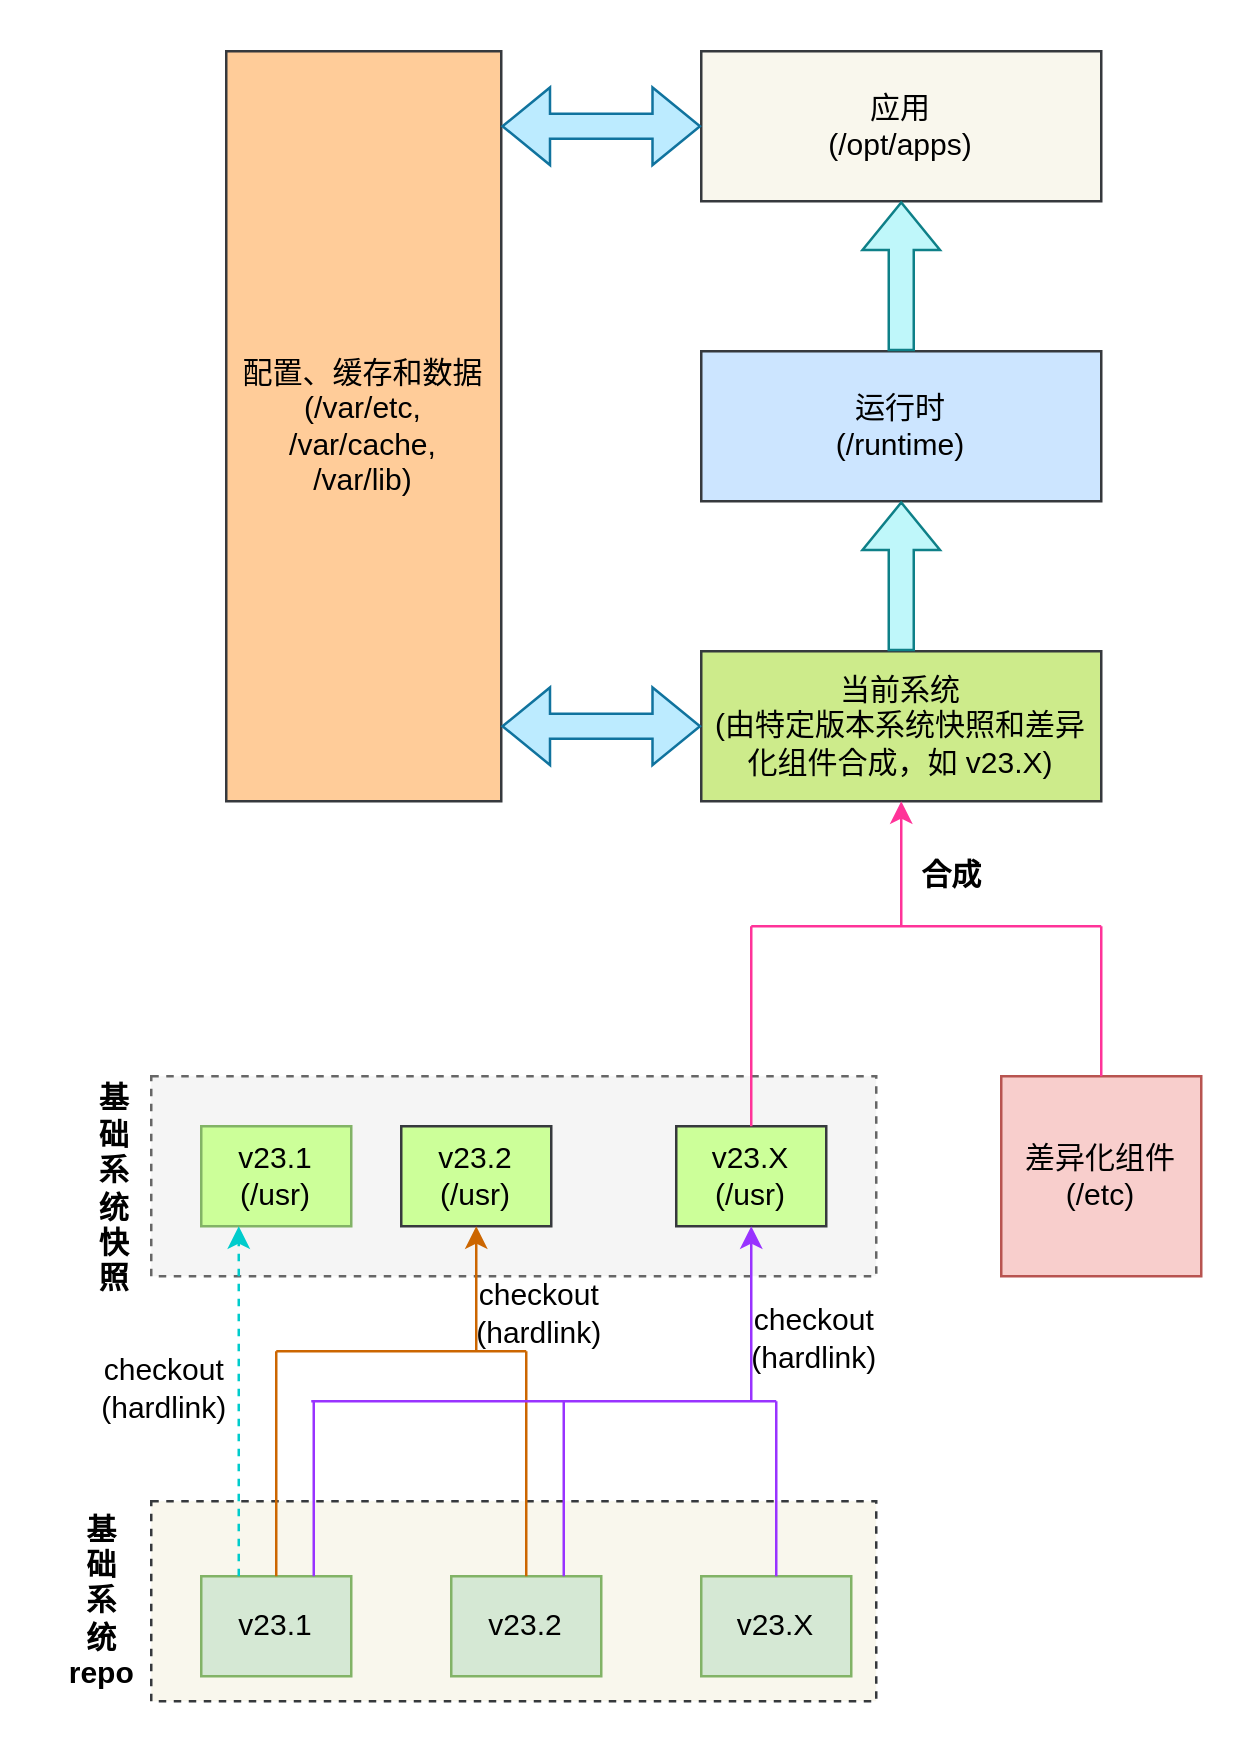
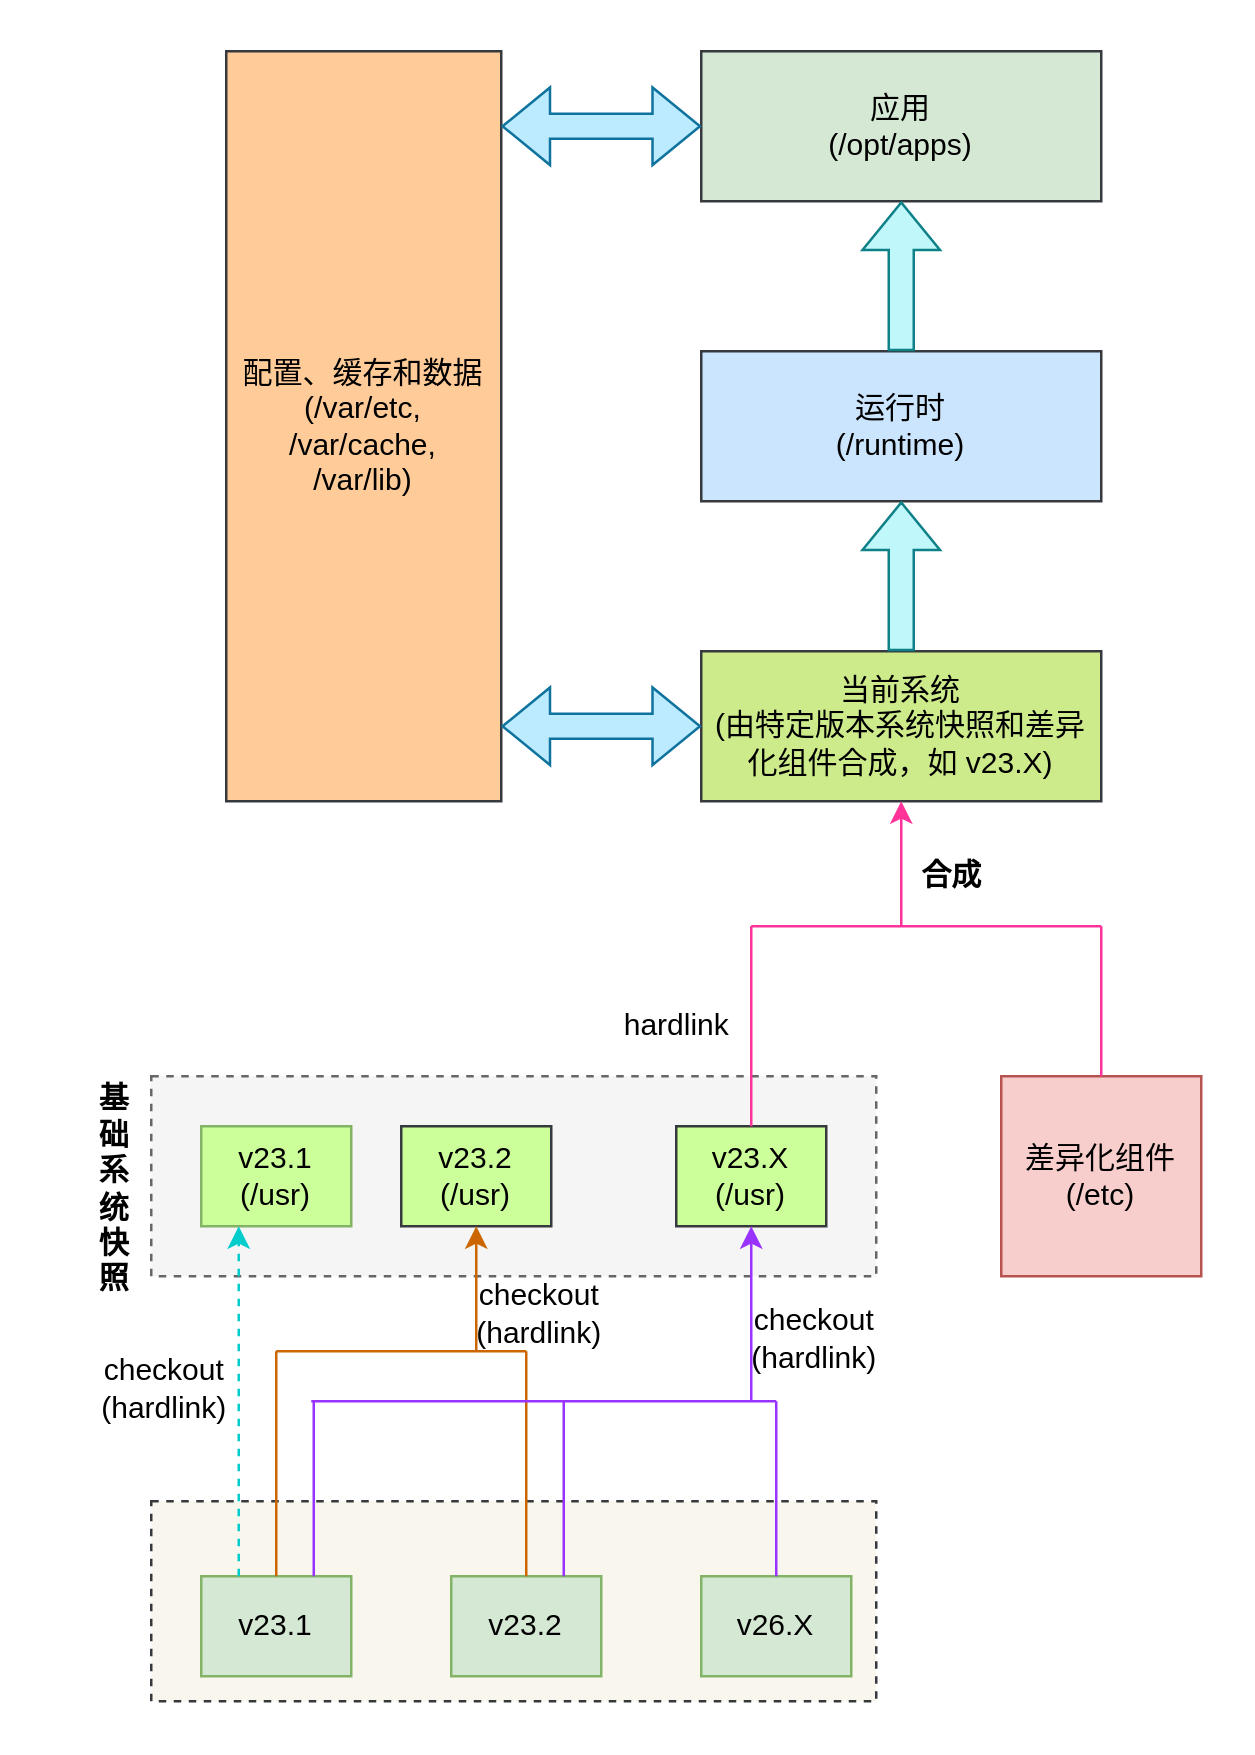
(901, 126) -> (901, 126)
none -> (676, 1026)
(101, 1601) -> none
(776, 1626) -> (776, 1626)
